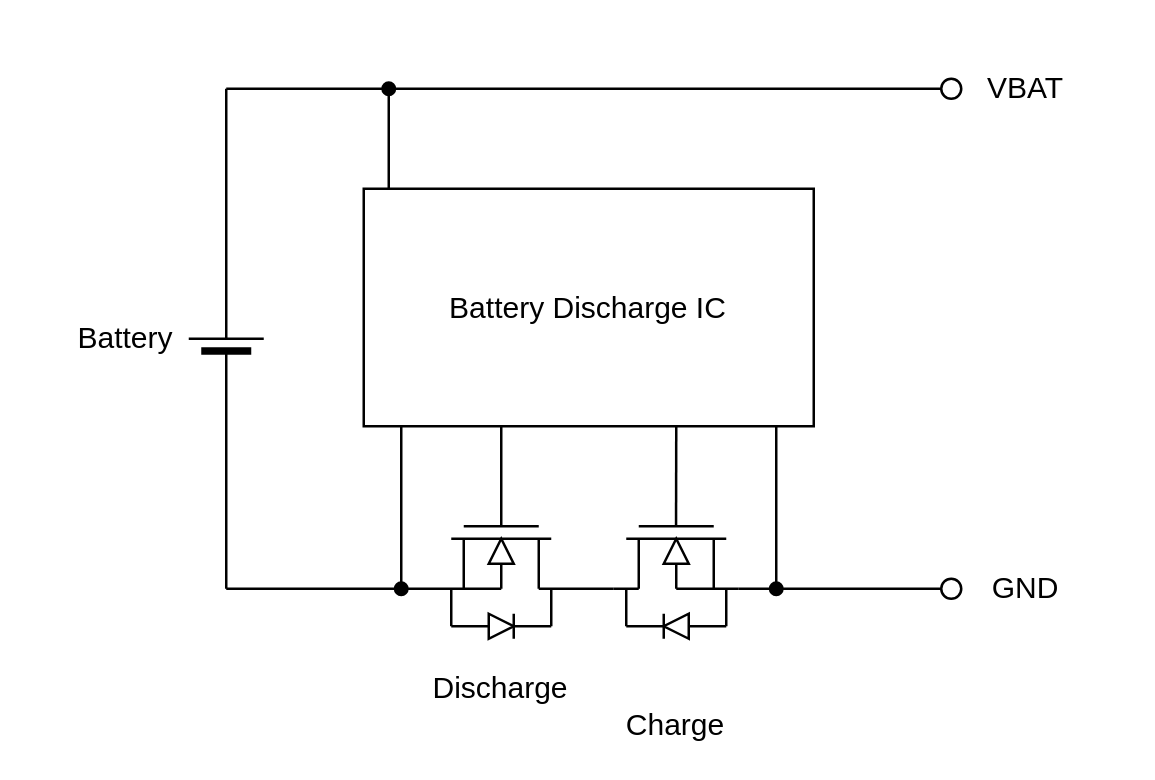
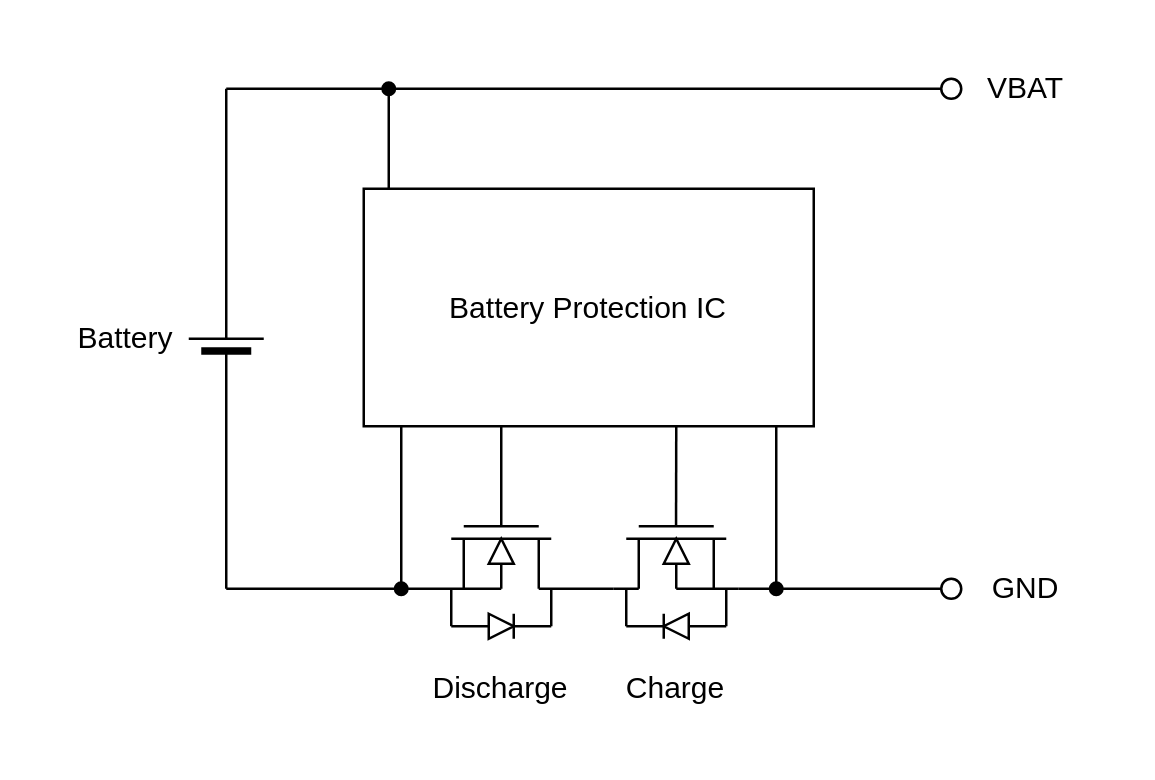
(589, 309) -> (589, 309)
(676, 726) -> (676, 689)
